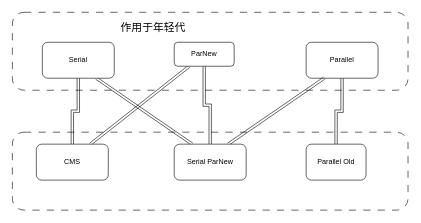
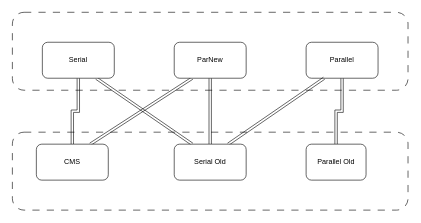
(153, 27) -> none
(204, 54) -> (210, 60)
(210, 162) -> (210, 162)
